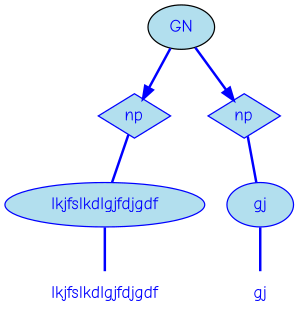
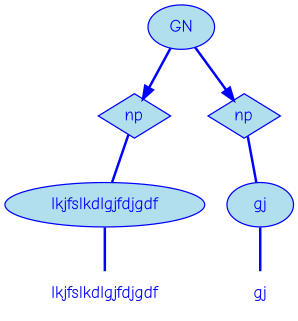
(181, 27) -> (181, 27)
